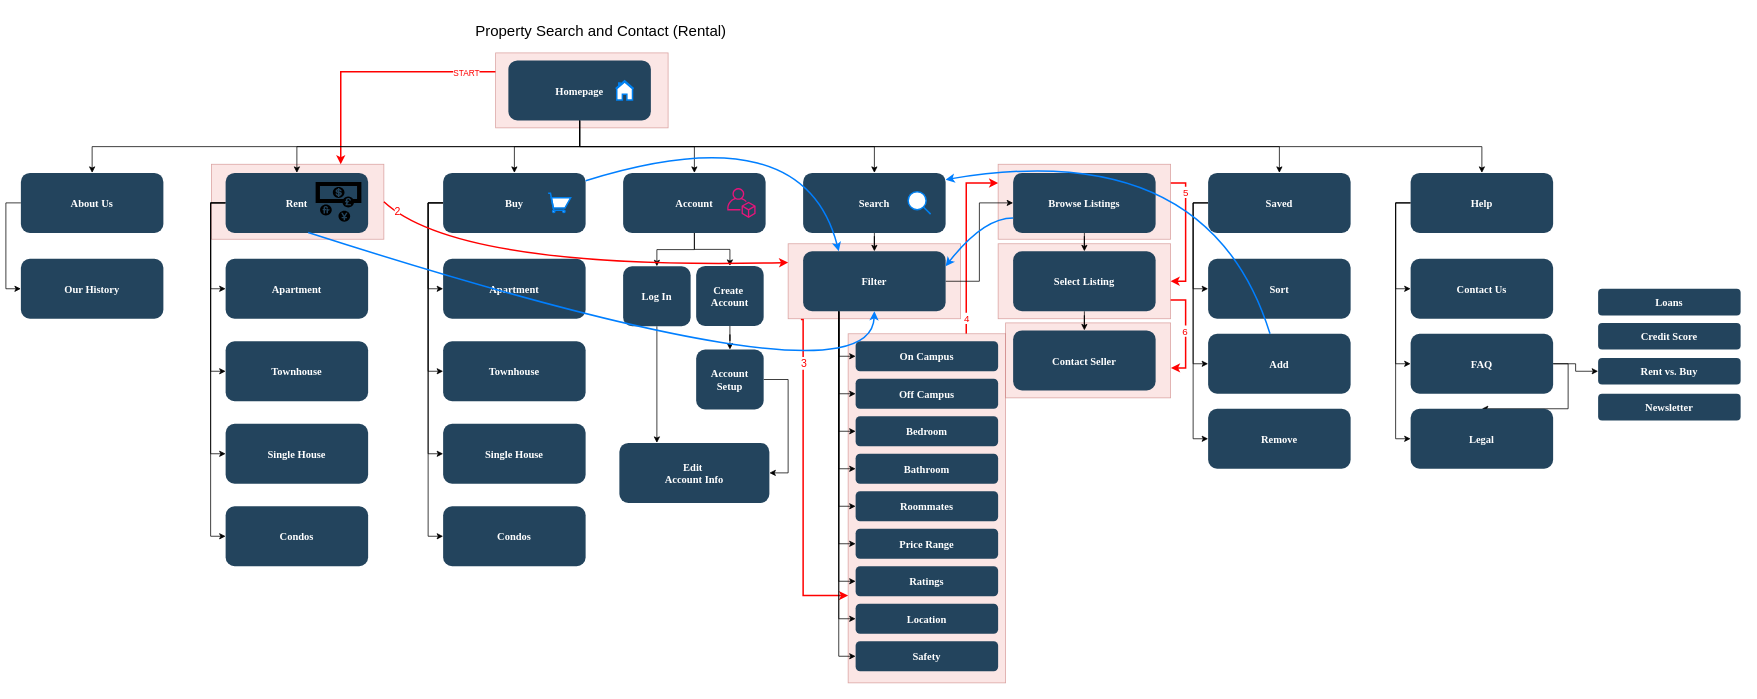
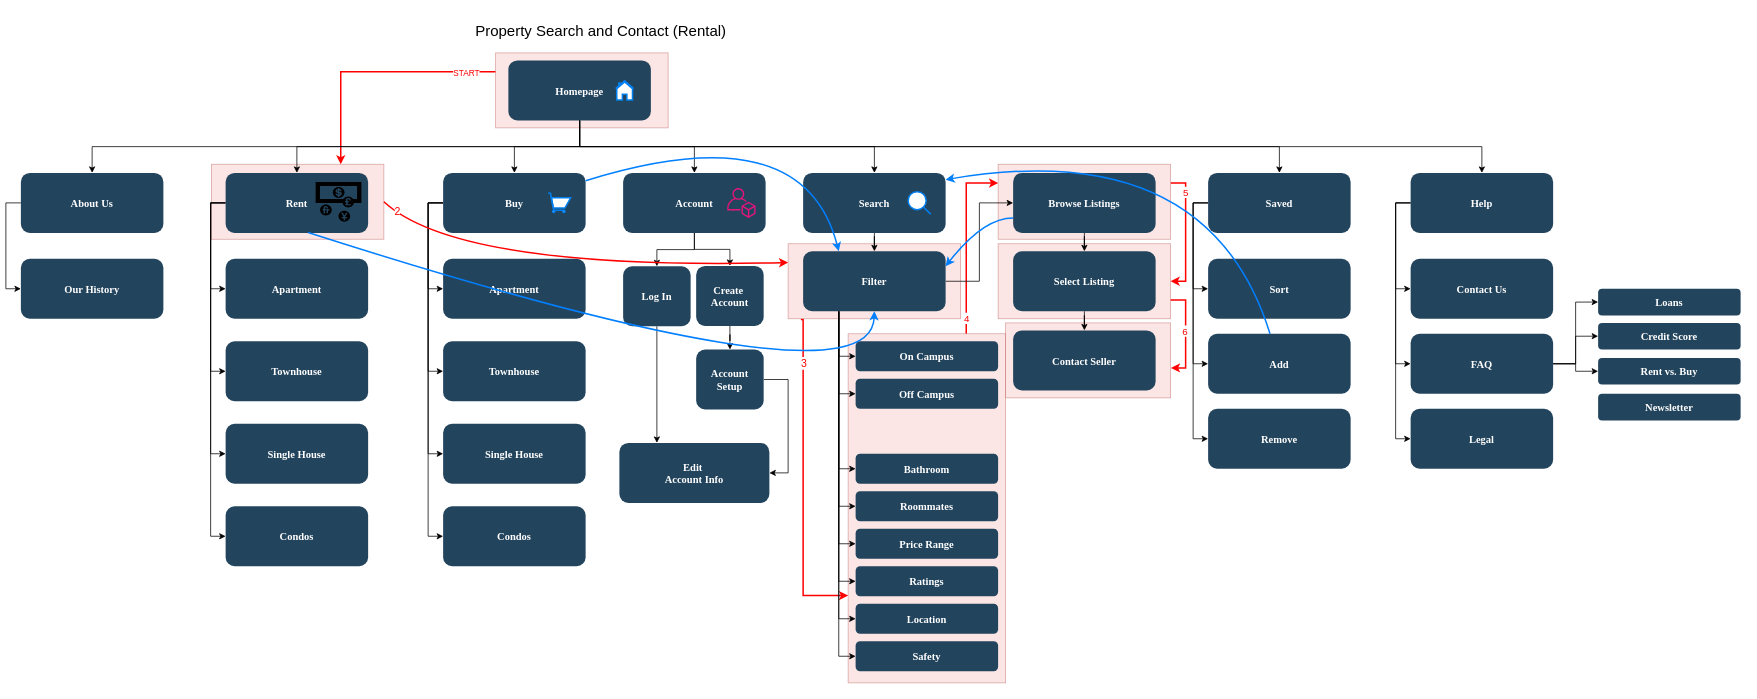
none -> (1585, 336)
(1557, 409) -> (1575, 317)
(845, 431) -> none
(927, 431) -> none
